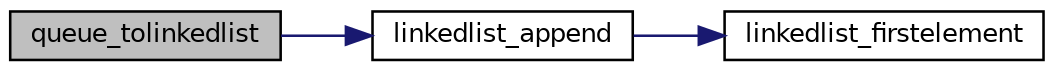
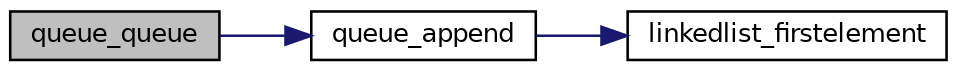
(145, 36) -> (115, 36)
(503, 36) -> (424, 36)
